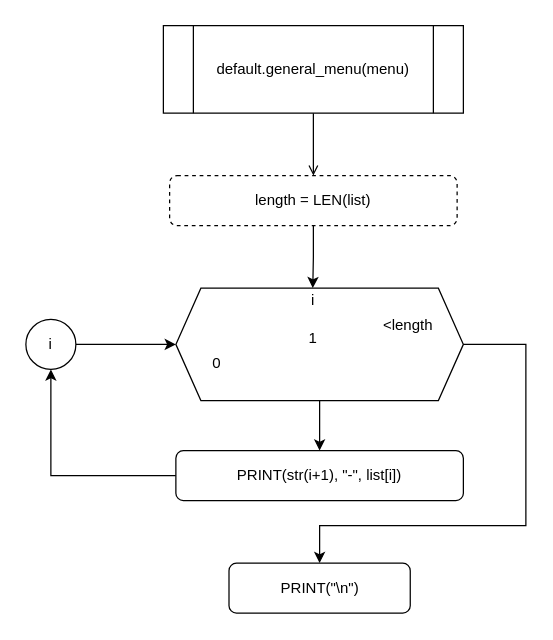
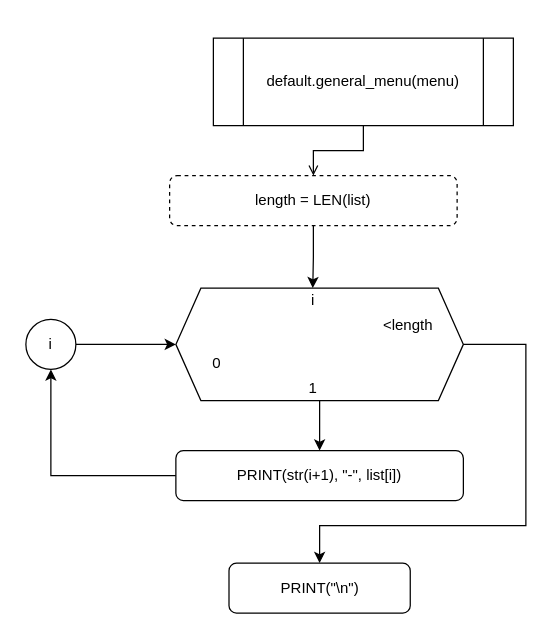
(313, 69) -> (363, 82)
(313, 338) -> (313, 388)
